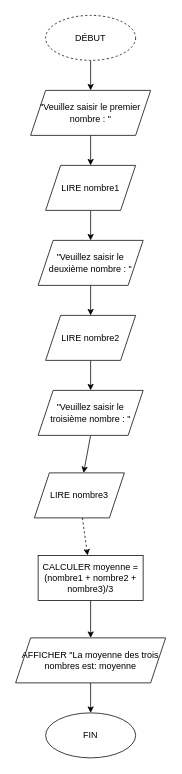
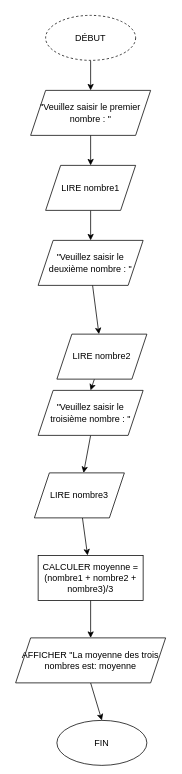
(90, 338) -> (102, 357)
(84, 534) -> (84, 534)
(90, 735) -> (102, 743)
